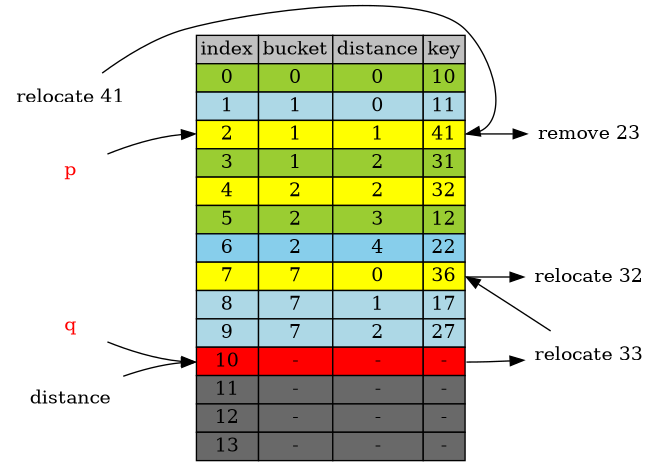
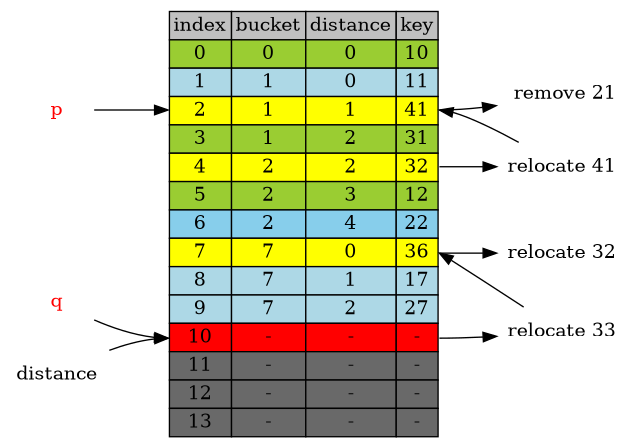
(589, 134) -> (562, 94)
none -> (461, 167)
